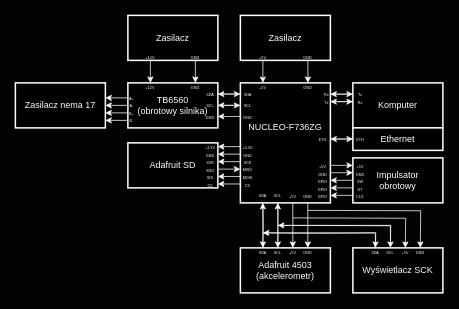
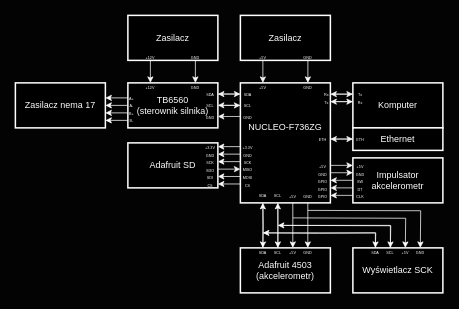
(173, 105) -> (173, 105)
(398, 180) -> (398, 180)
